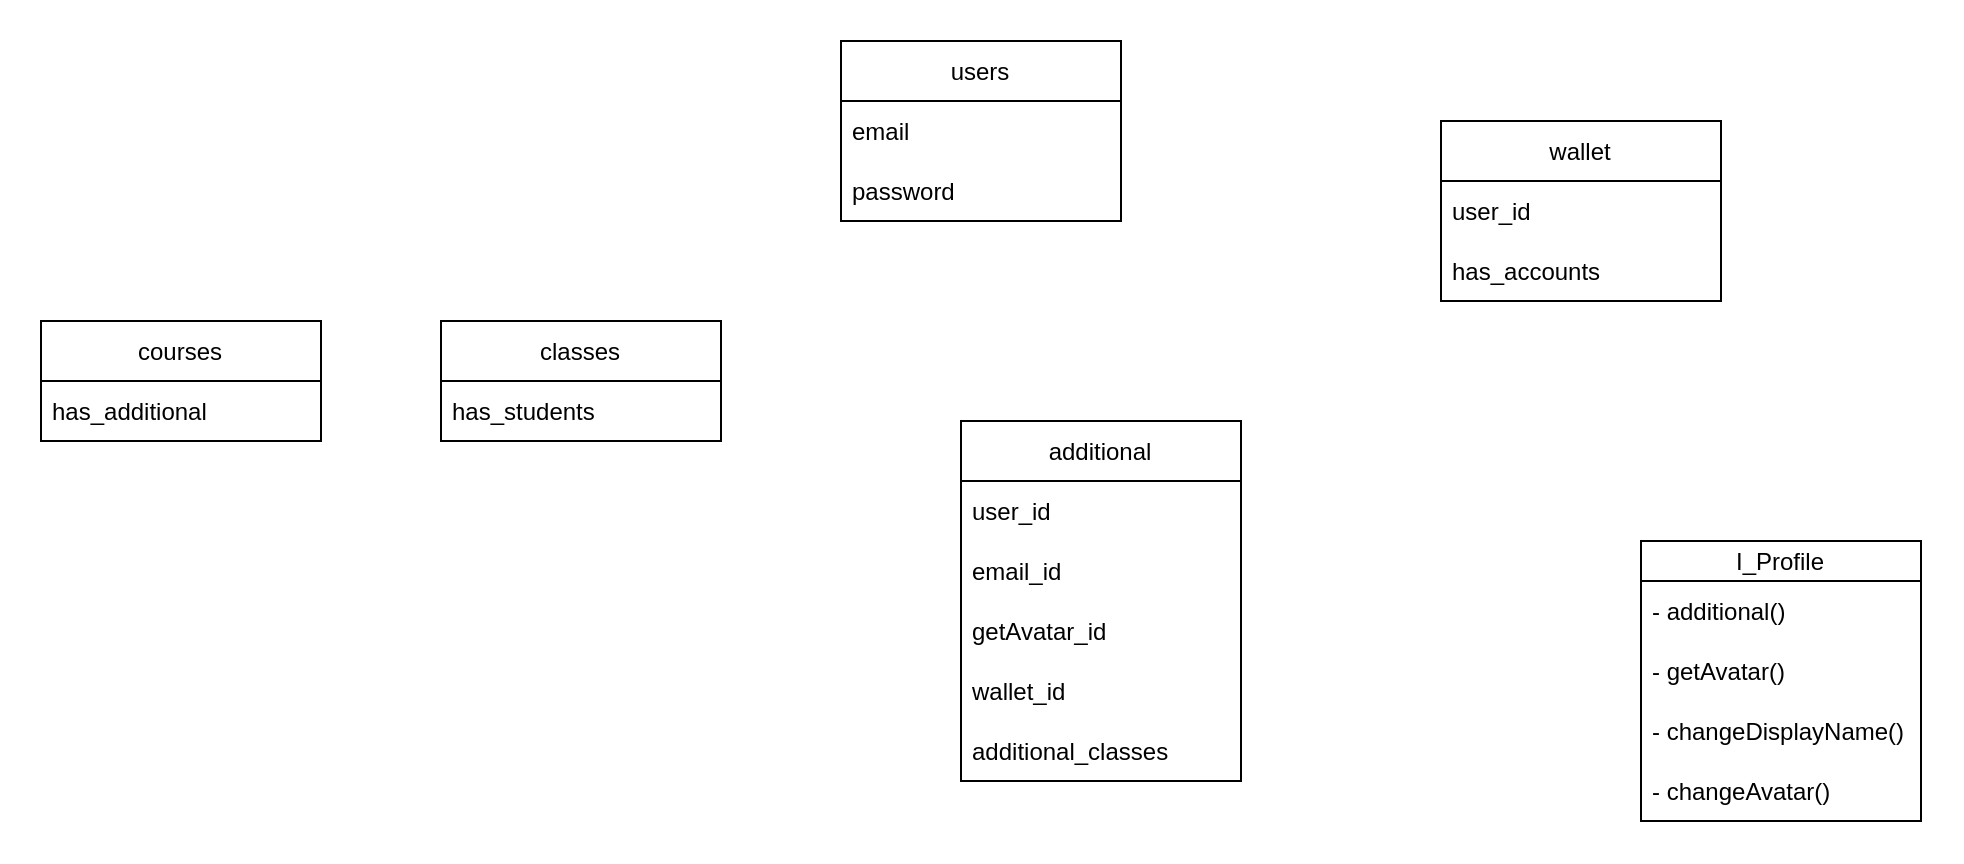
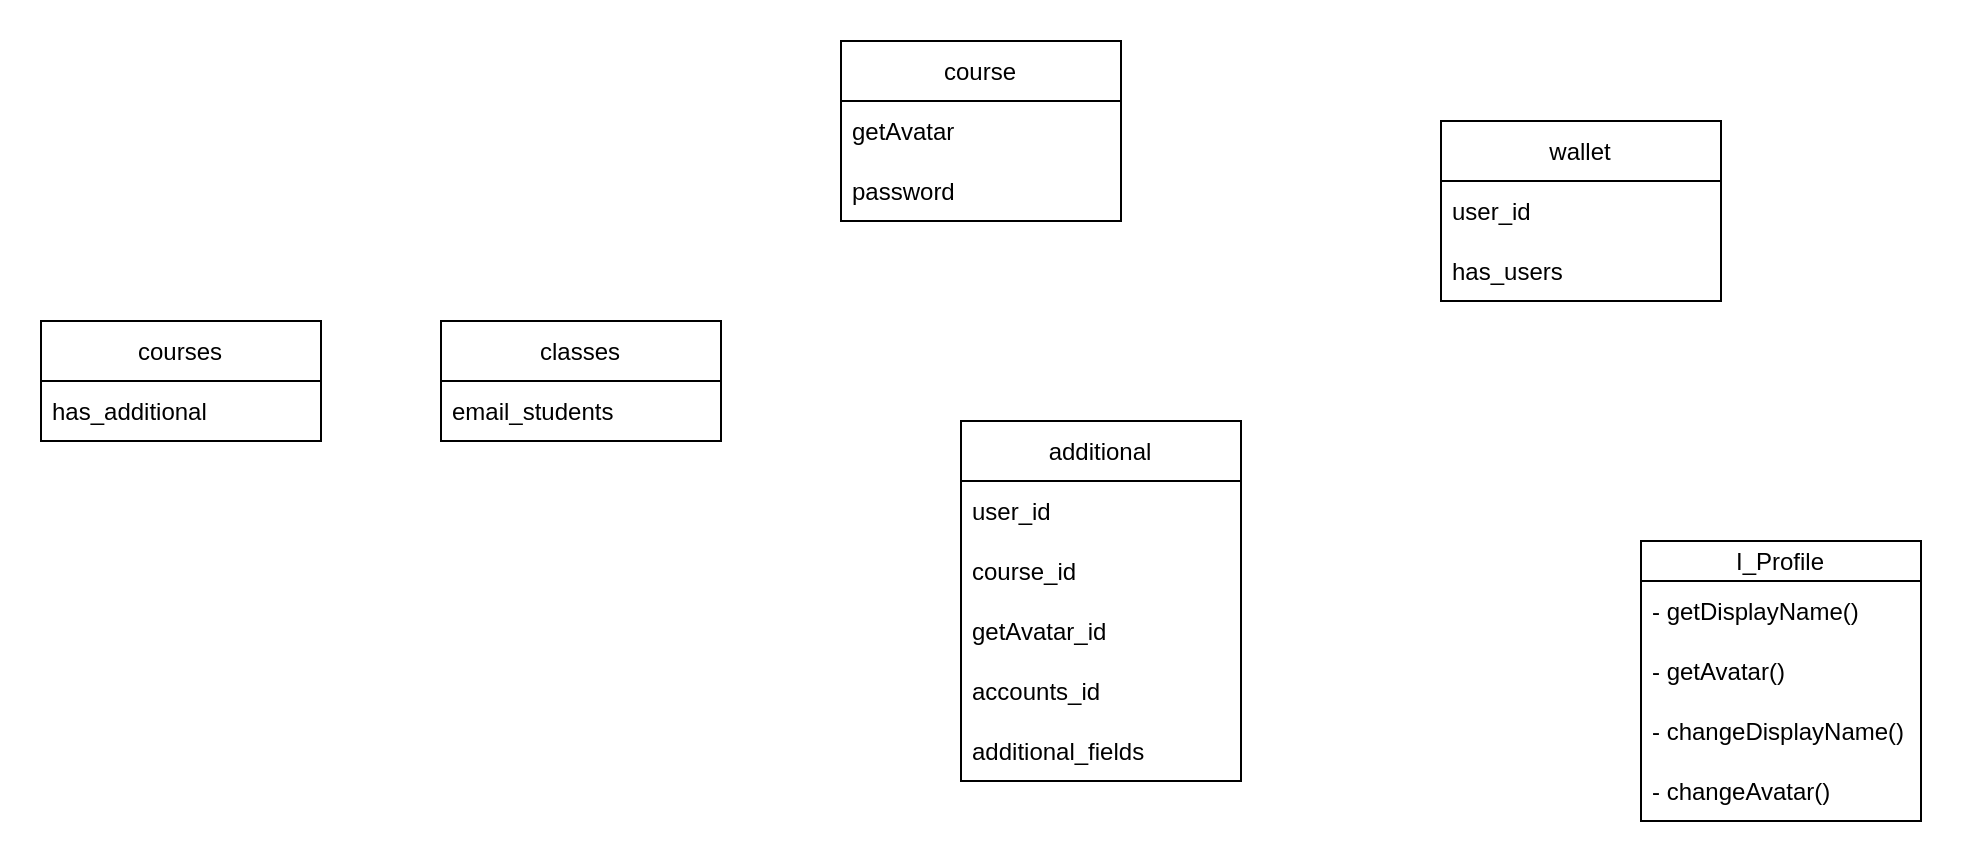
(980, 72) -> (980, 72)
(879, 132) -> (912, 132)
(1533, 272) -> (1512, 272)
(533, 412) -> (540, 412)
(1016, 572) -> (1029, 572)
(1734, 612) -> (1764, 612)
(1023, 692) -> (1043, 692)
(1080, 752) -> (1071, 752)
